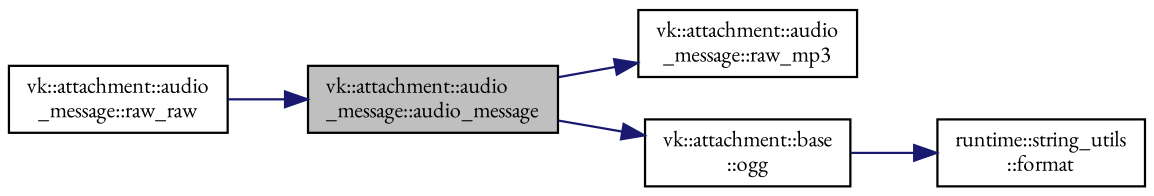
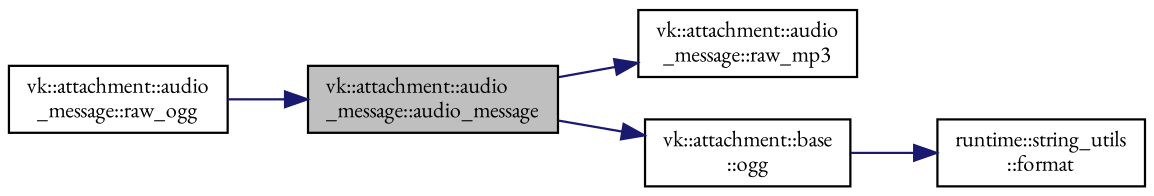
(118, 99) -> (118, 99)
